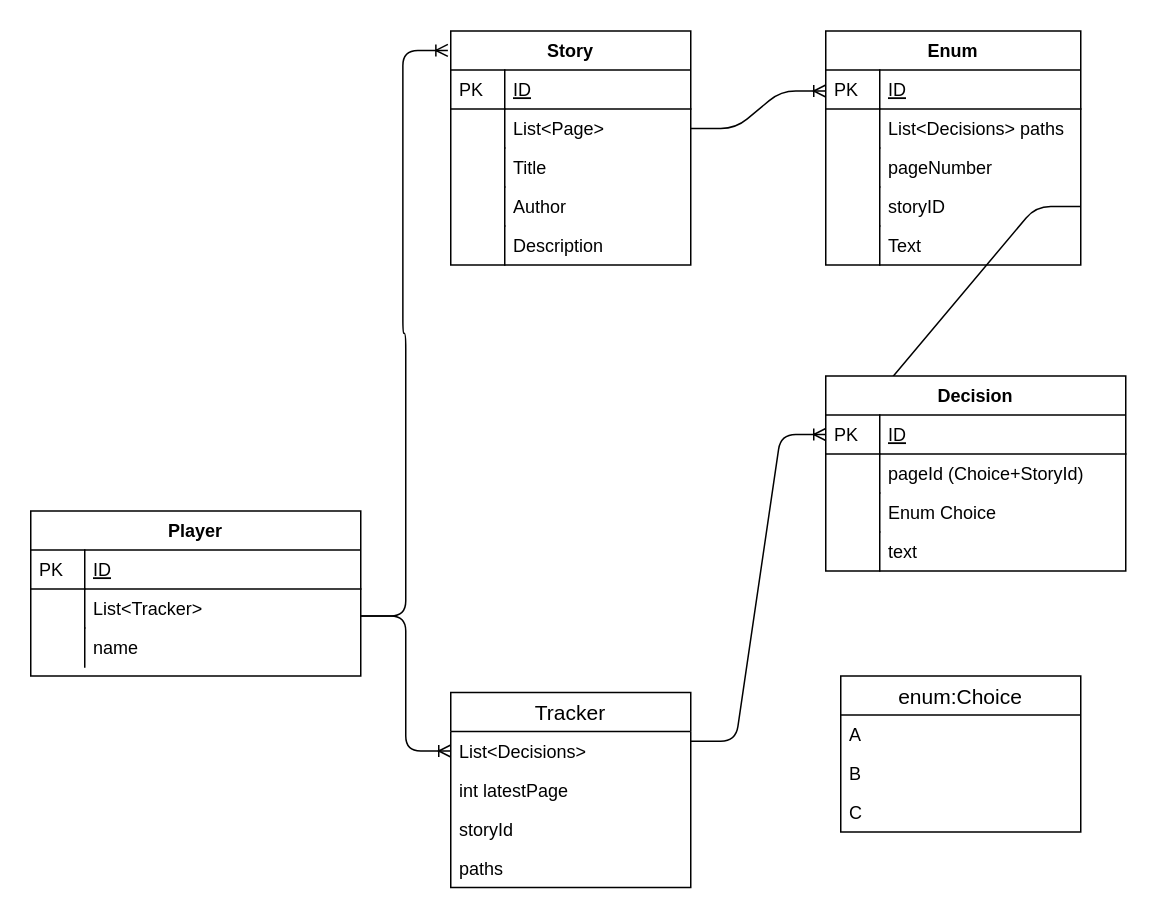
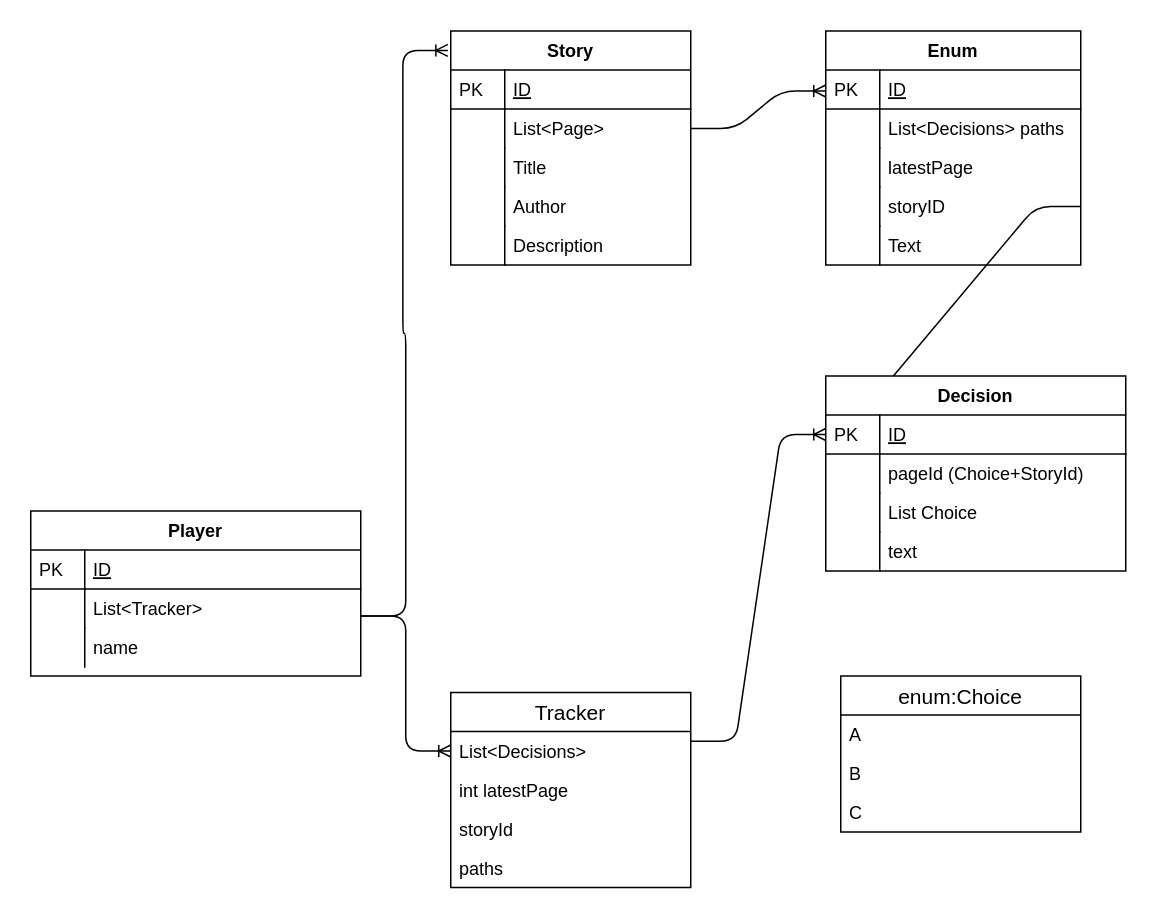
(938, 168) -> (936, 168)
(939, 513) -> (936, 513)
